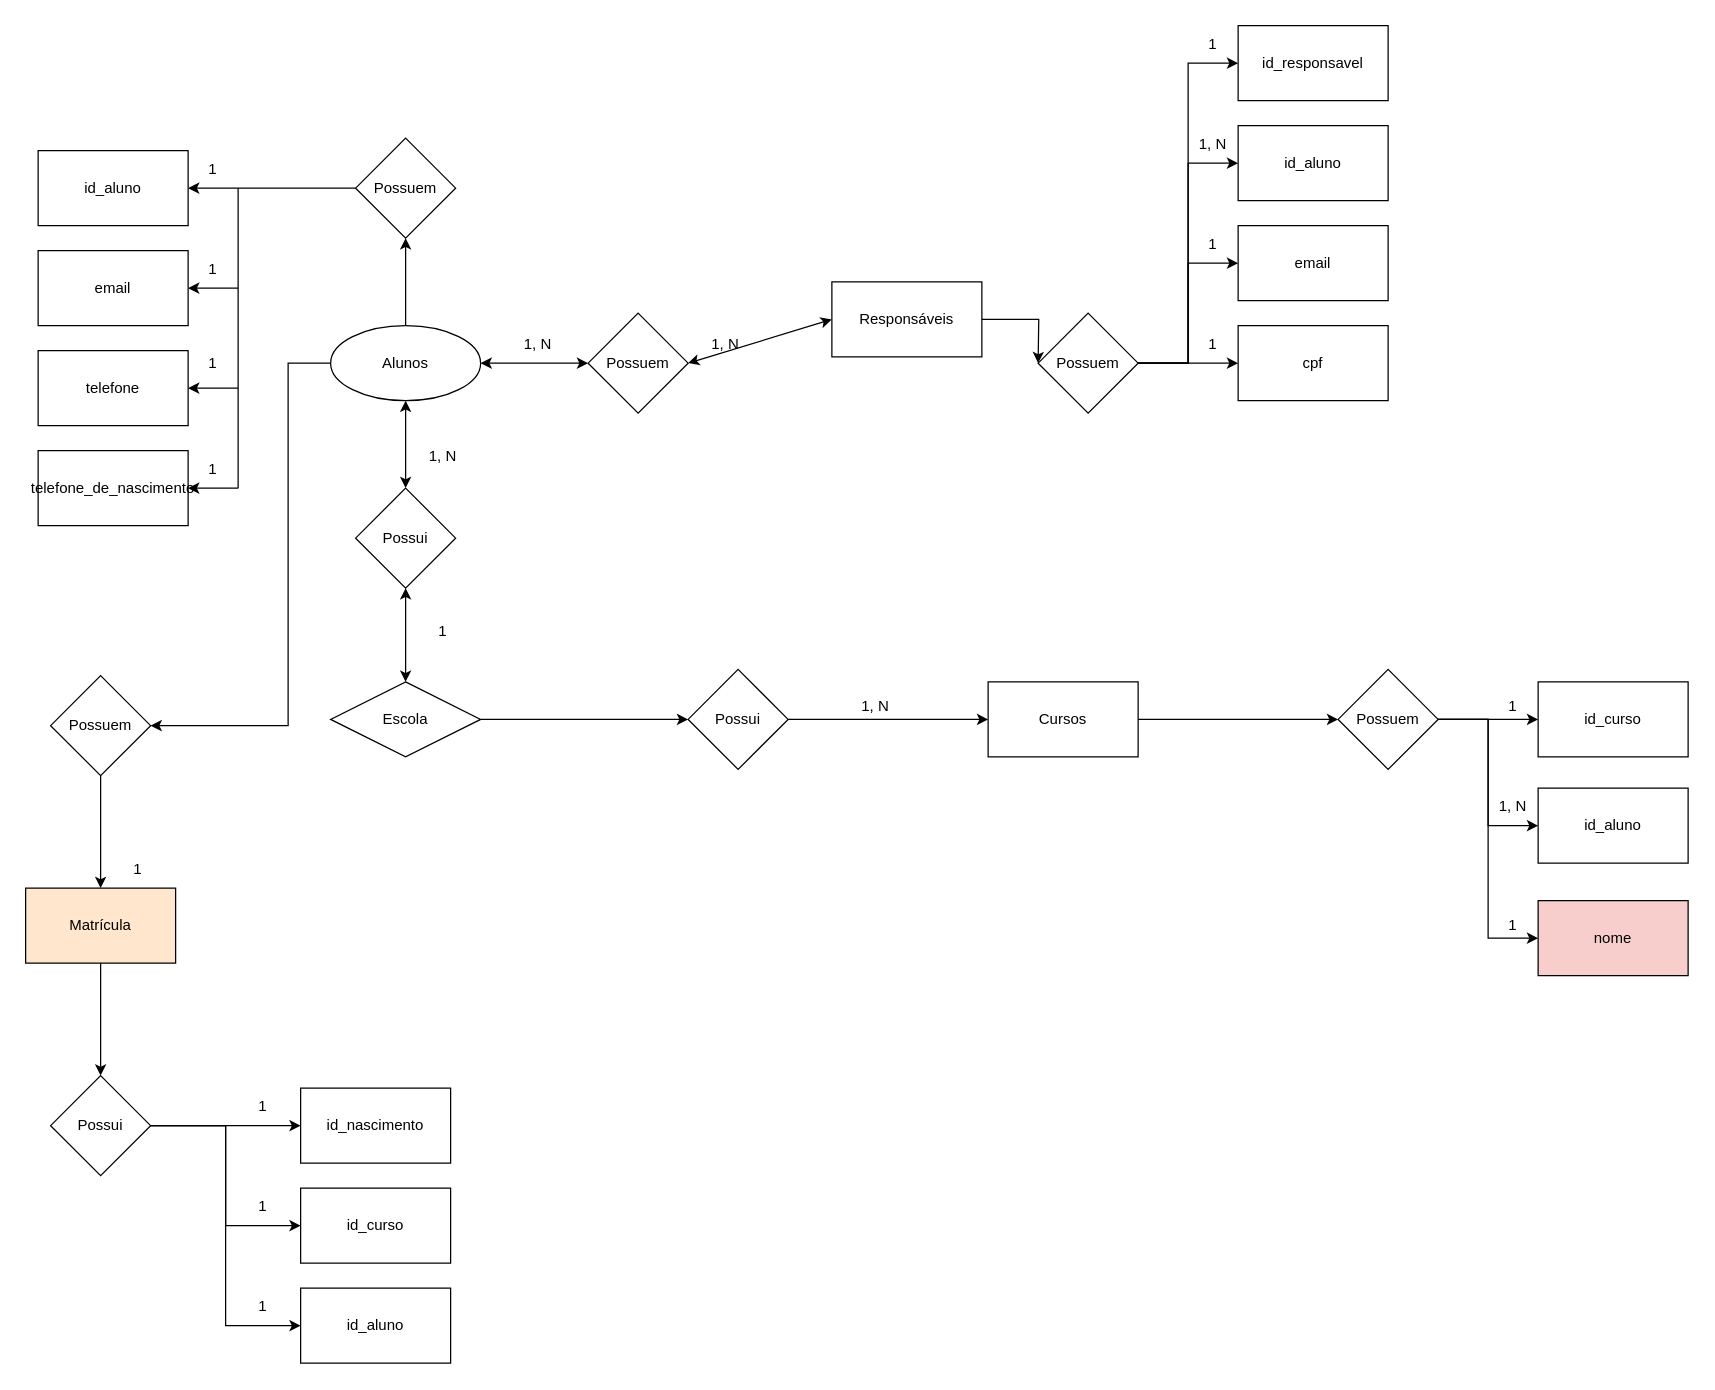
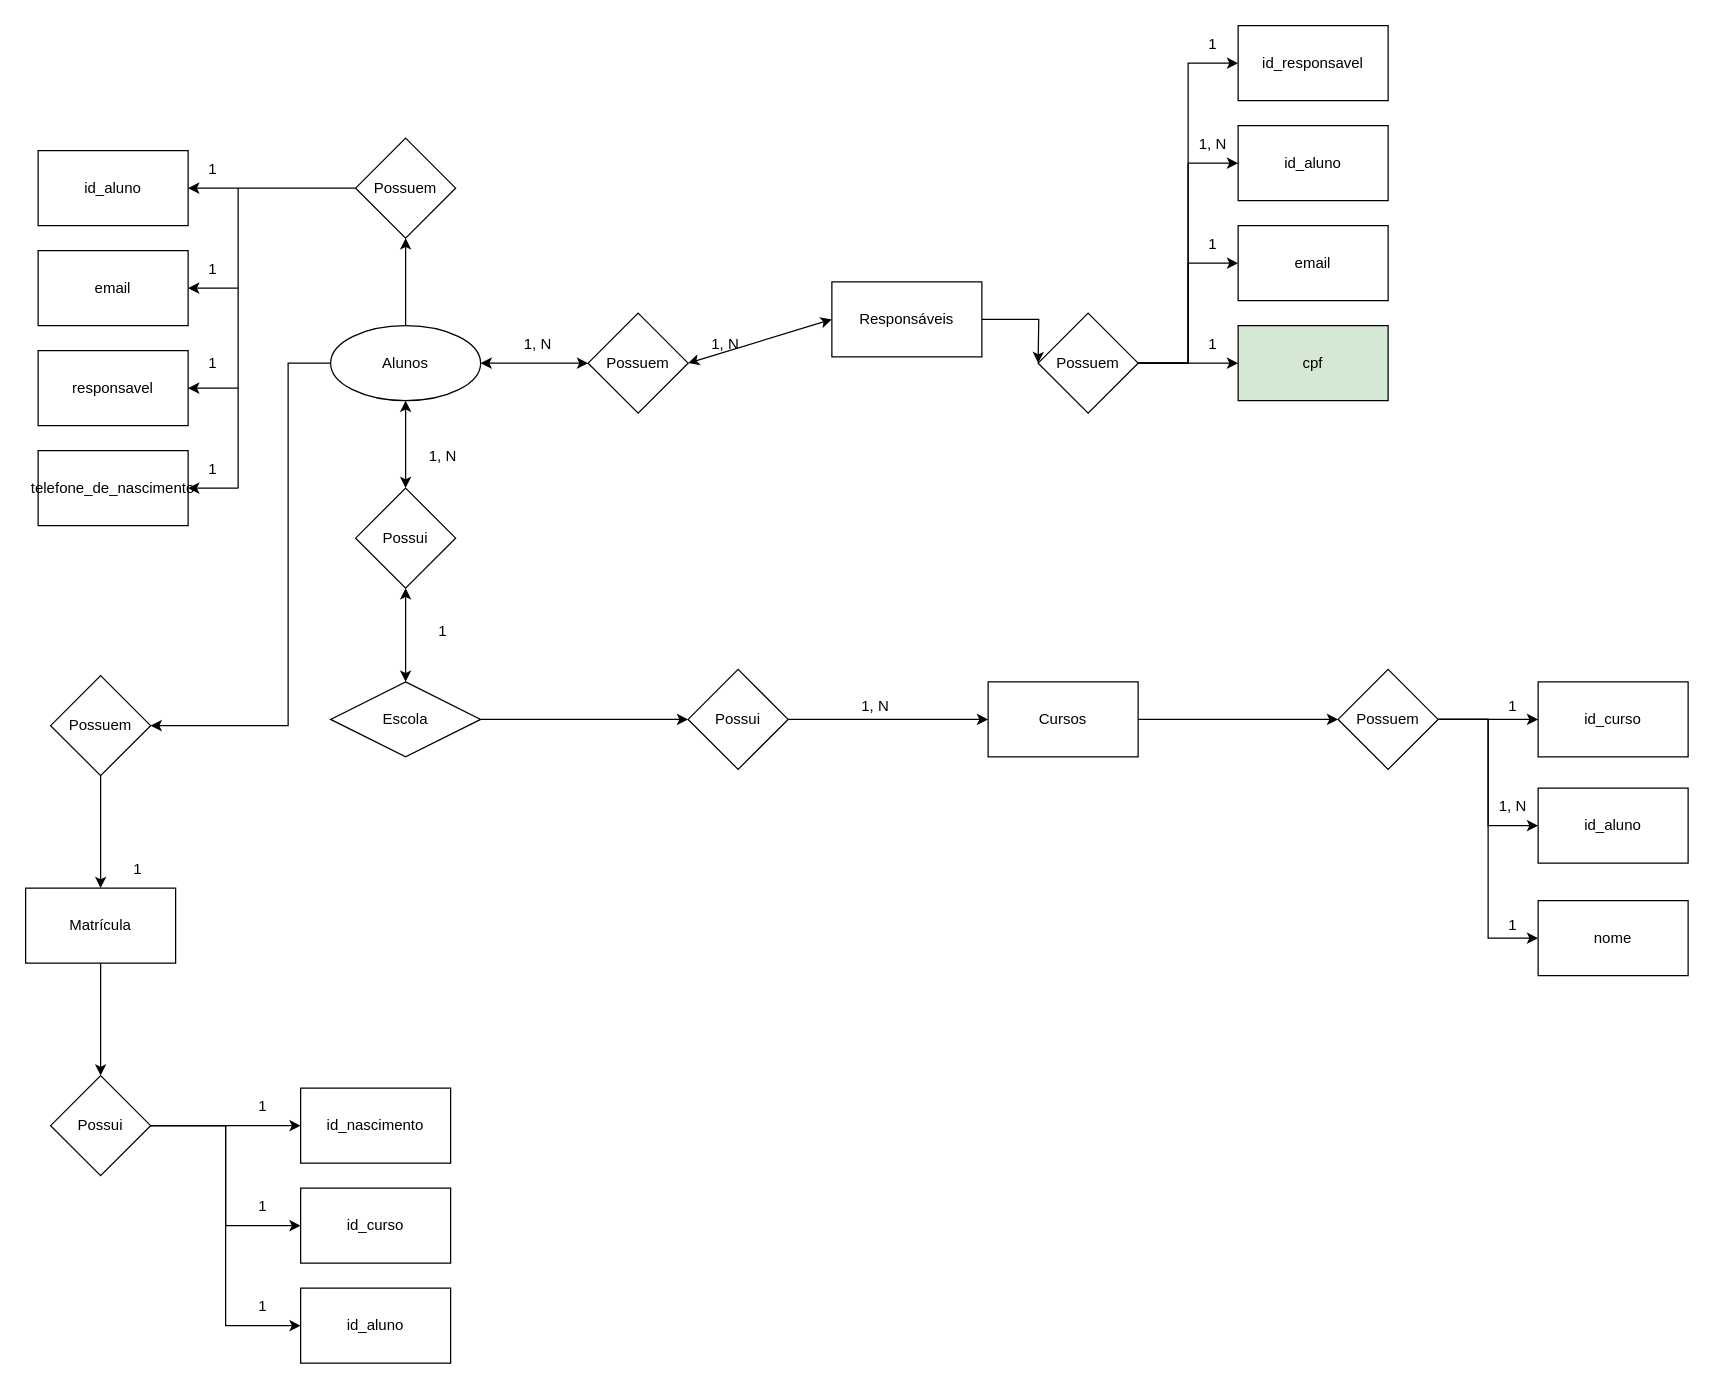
(1313, 363) -> (1313, 363)
(113, 388) -> (113, 388)
(101, 926) -> (101, 926)
(1613, 938) -> (1613, 938)
